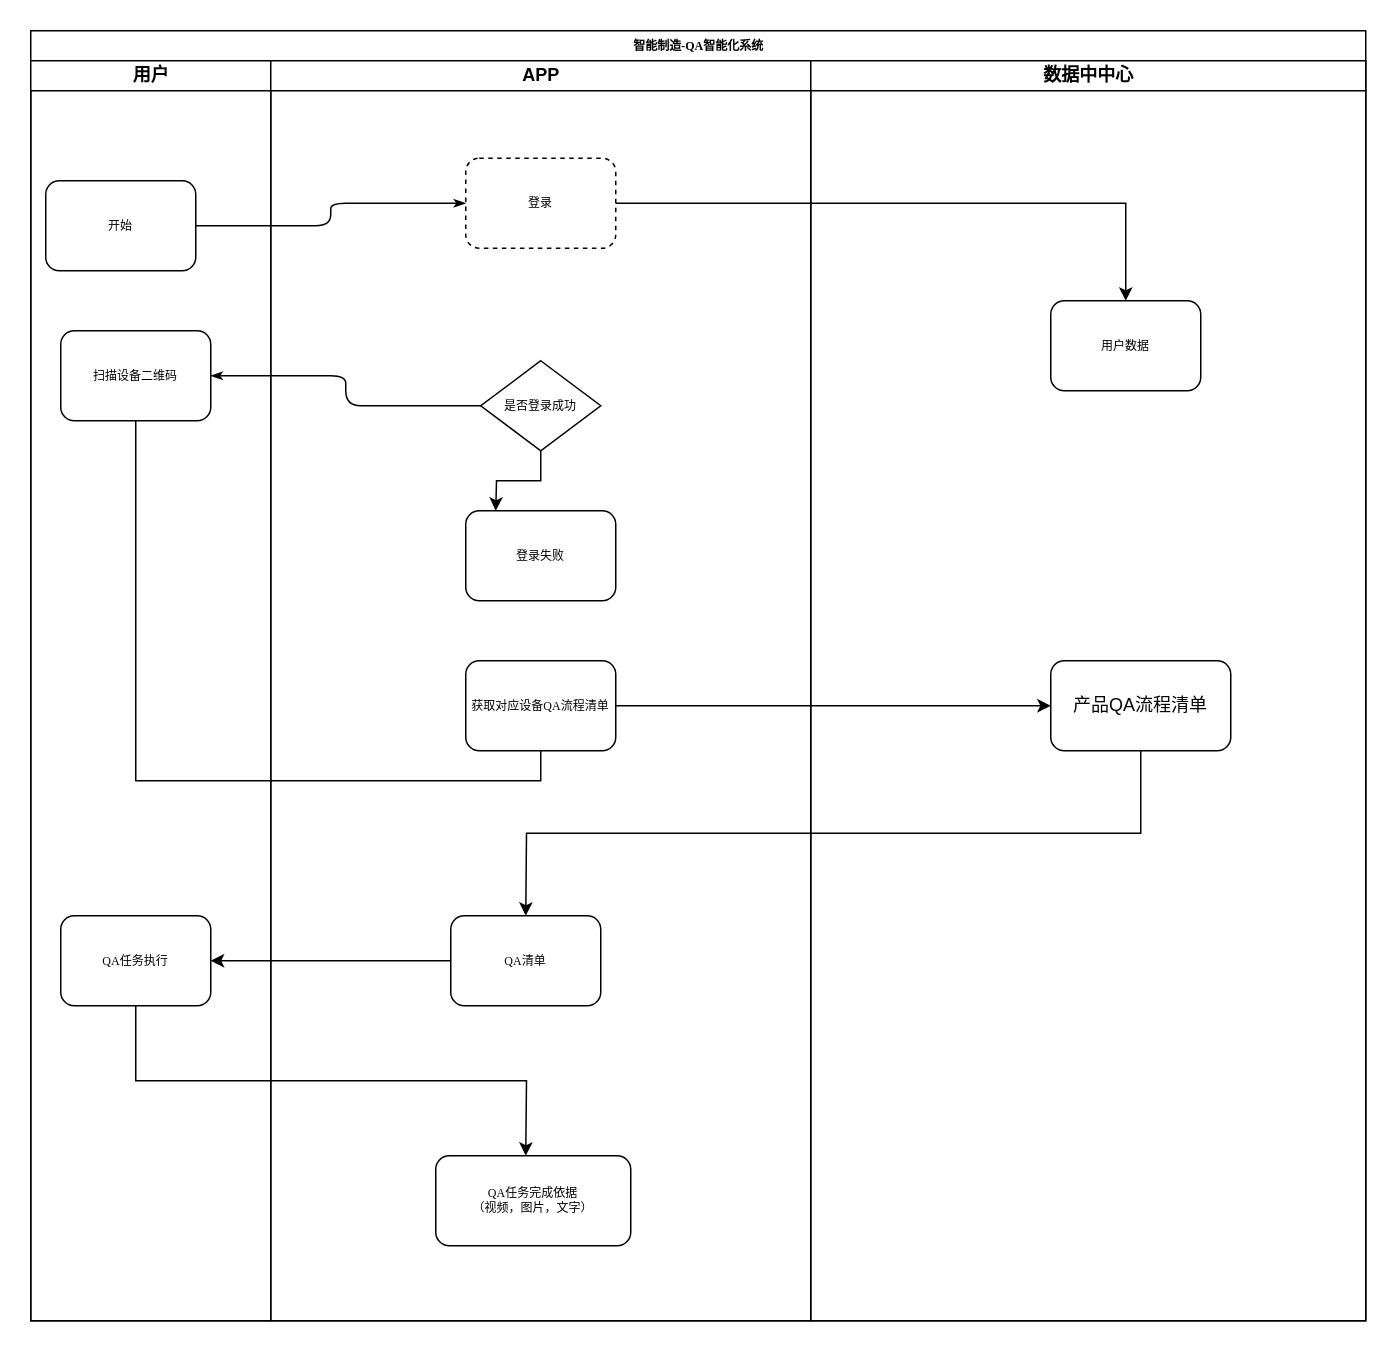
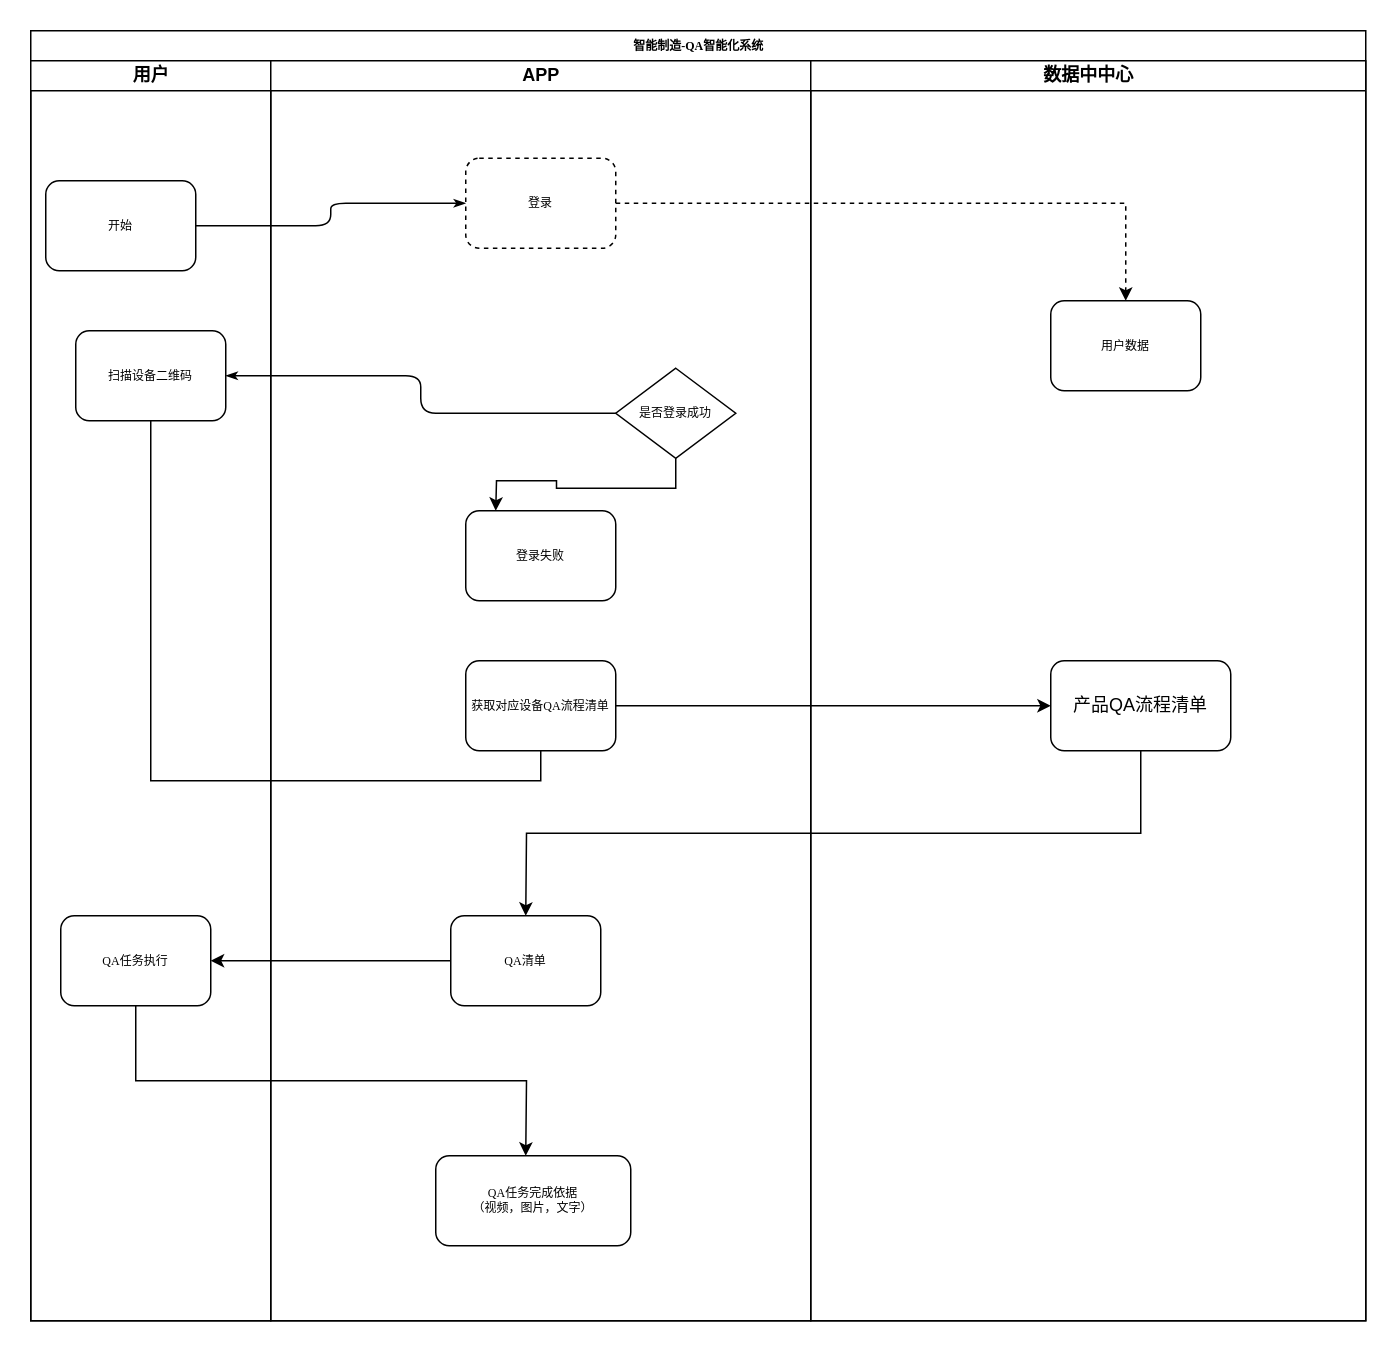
(914, 203) -> (914, 203)
(136, 376) -> (151, 376)
(541, 406) -> (676, 413)
